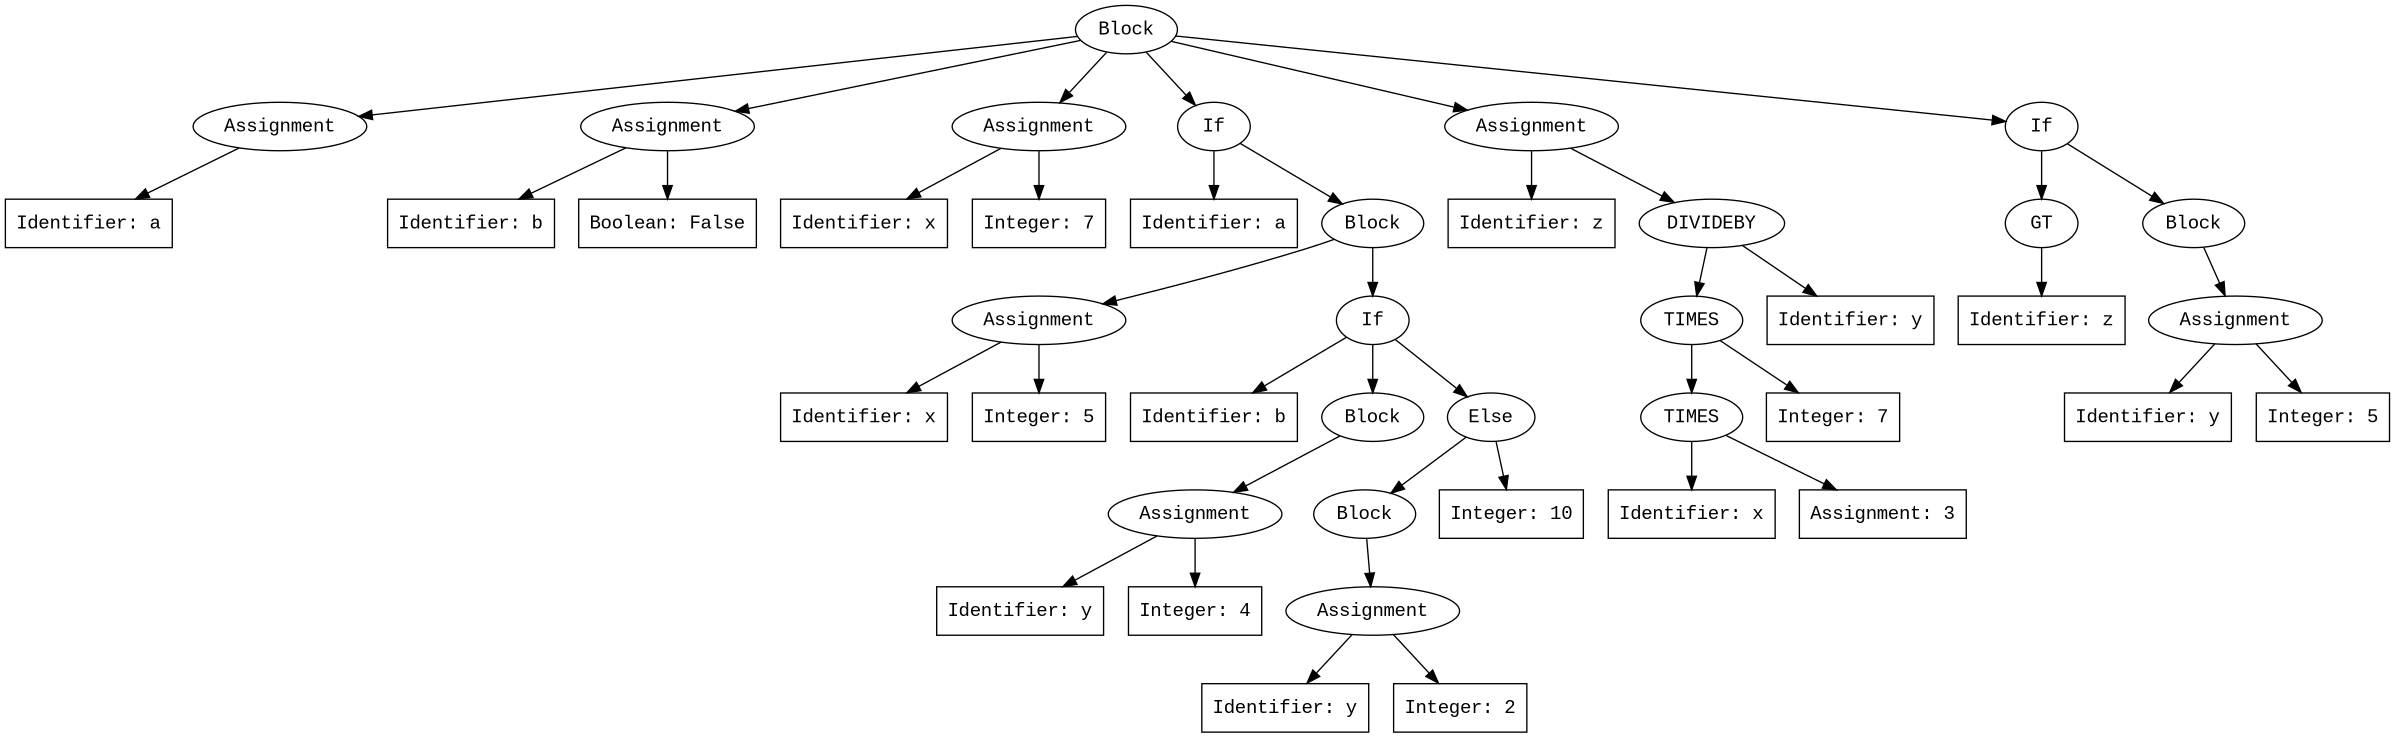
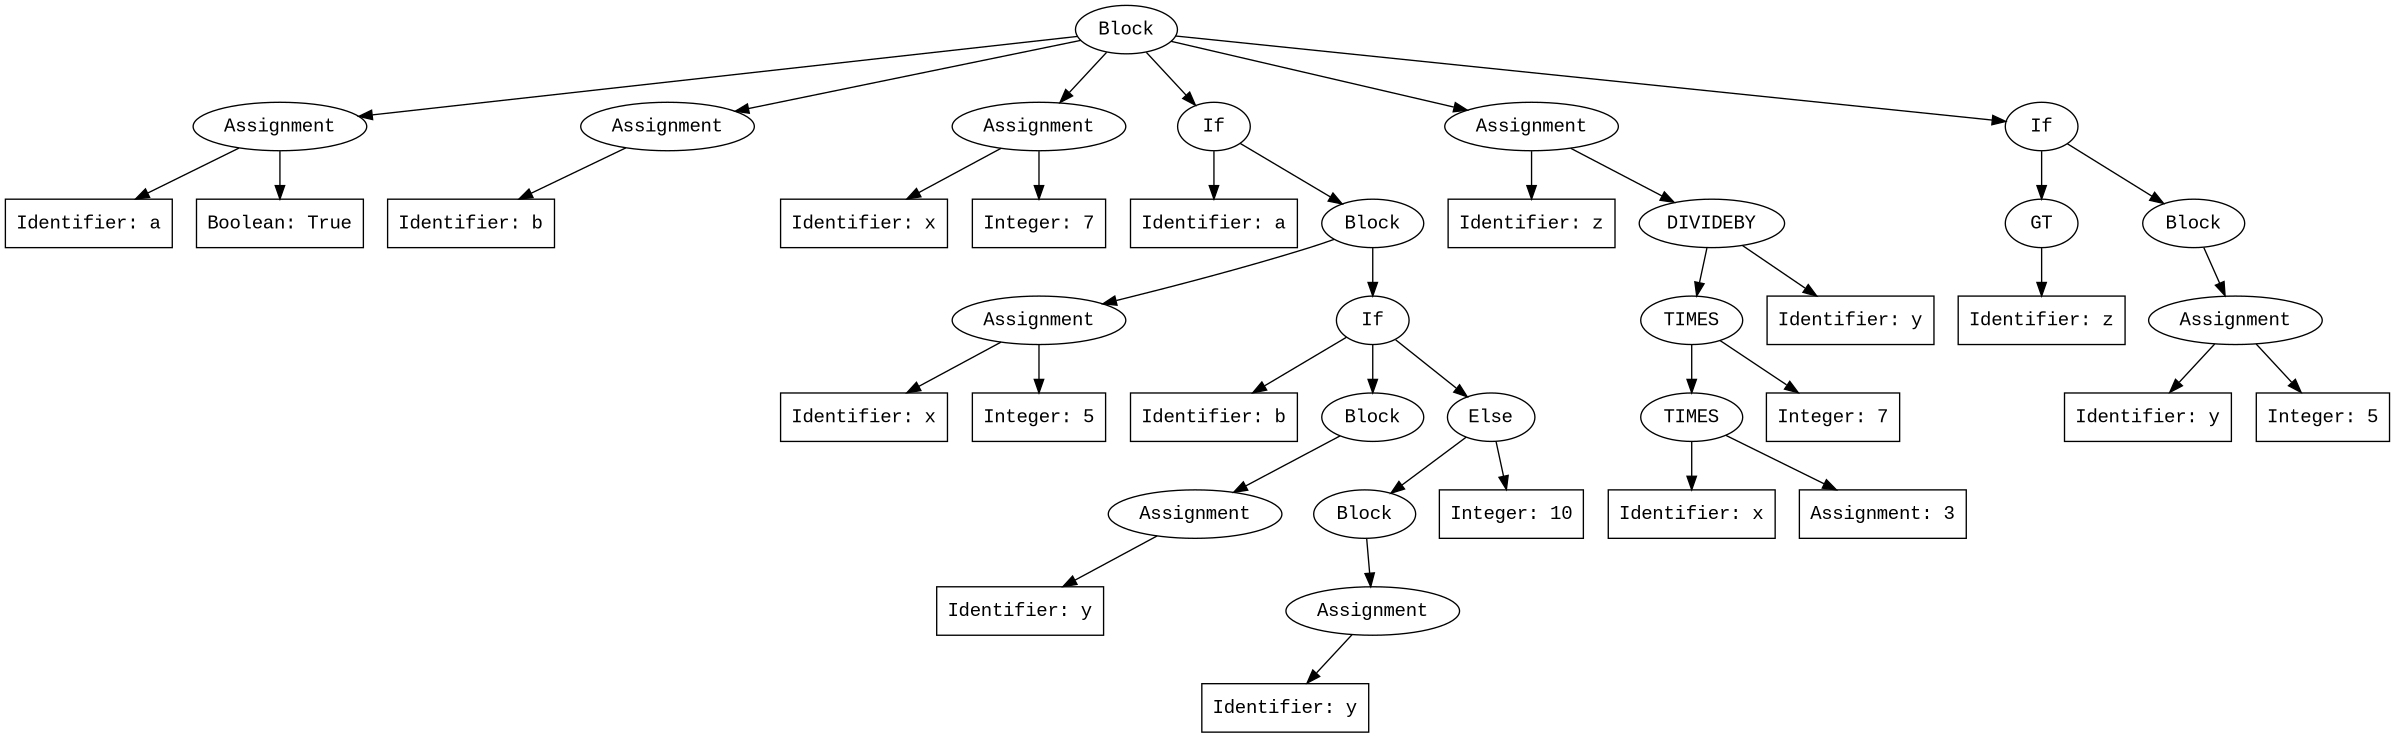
none -> (280, 223)
(668, 223) -> none
(1195, 611) -> none
(1460, 708) -> none
